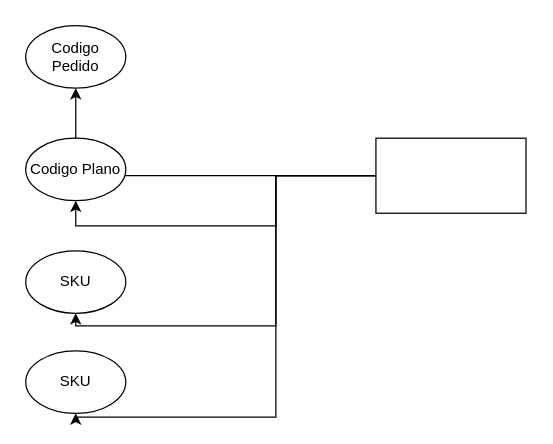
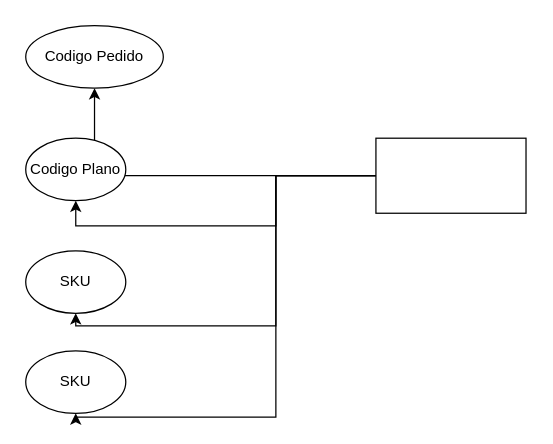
(76, 57) -> (94, 57)
